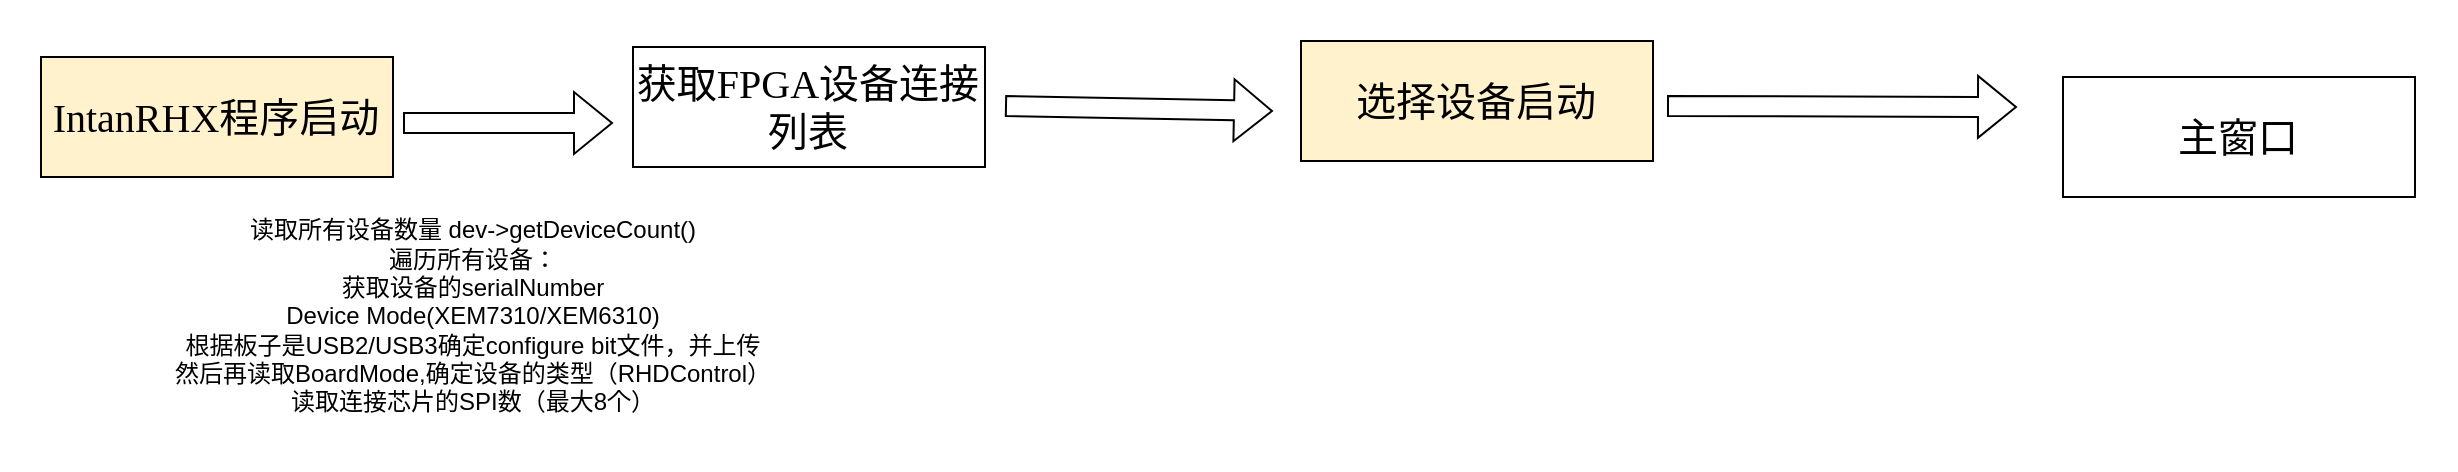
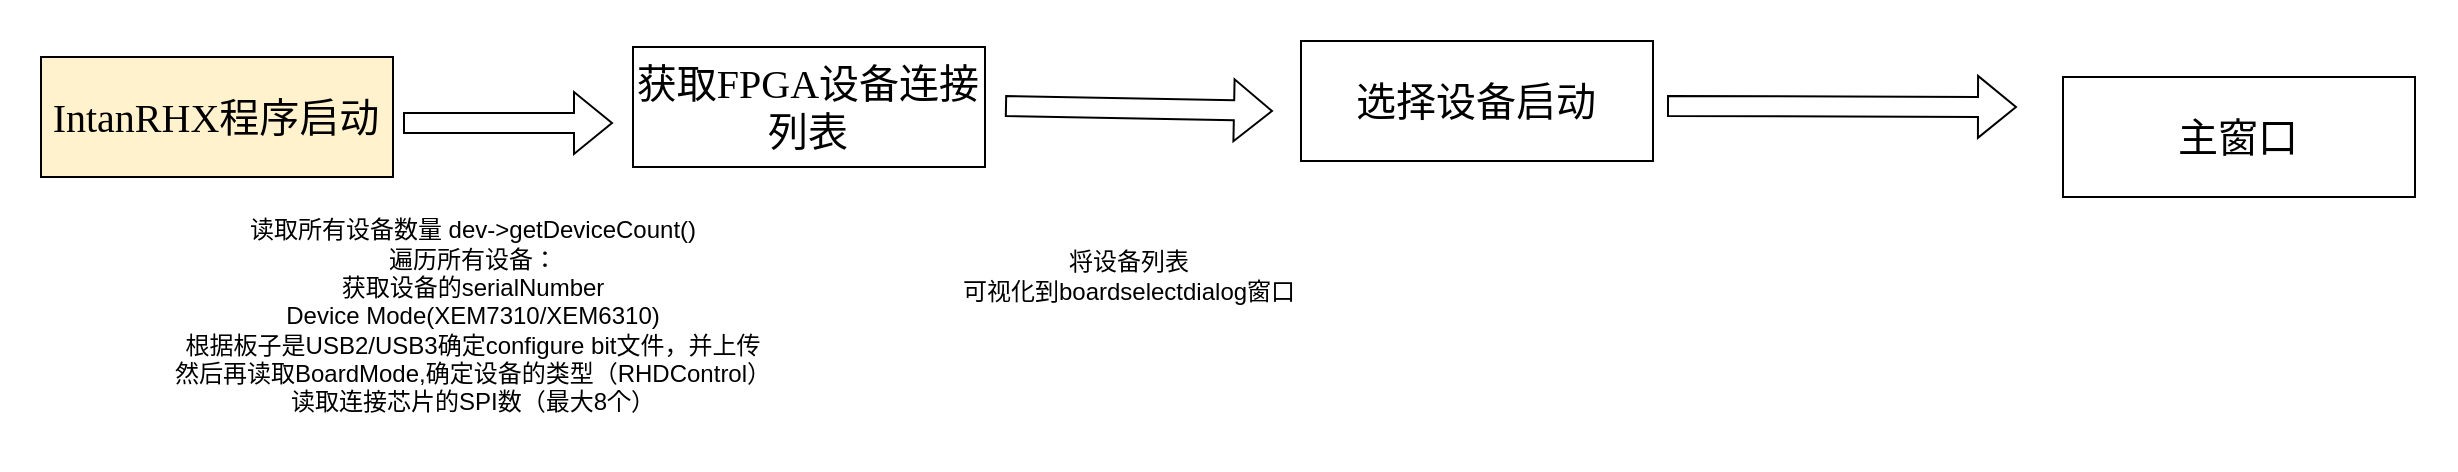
(1477, 101) -> (1477, 101)
none -> (1129, 276)
